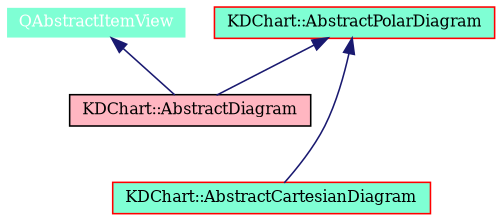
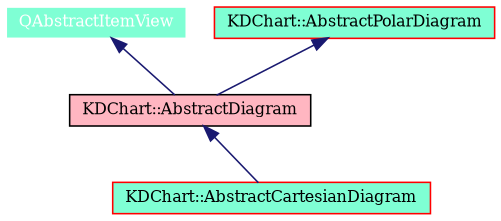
(326, 123) -> (237, 160)
